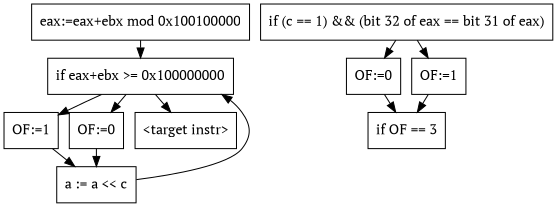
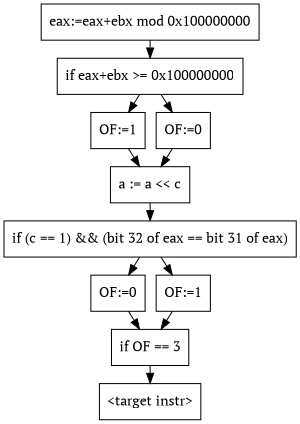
(141, 22) -> (150, 22)
(160, 99) -> (150, 369)
(218, 162) -> (150, 207)
